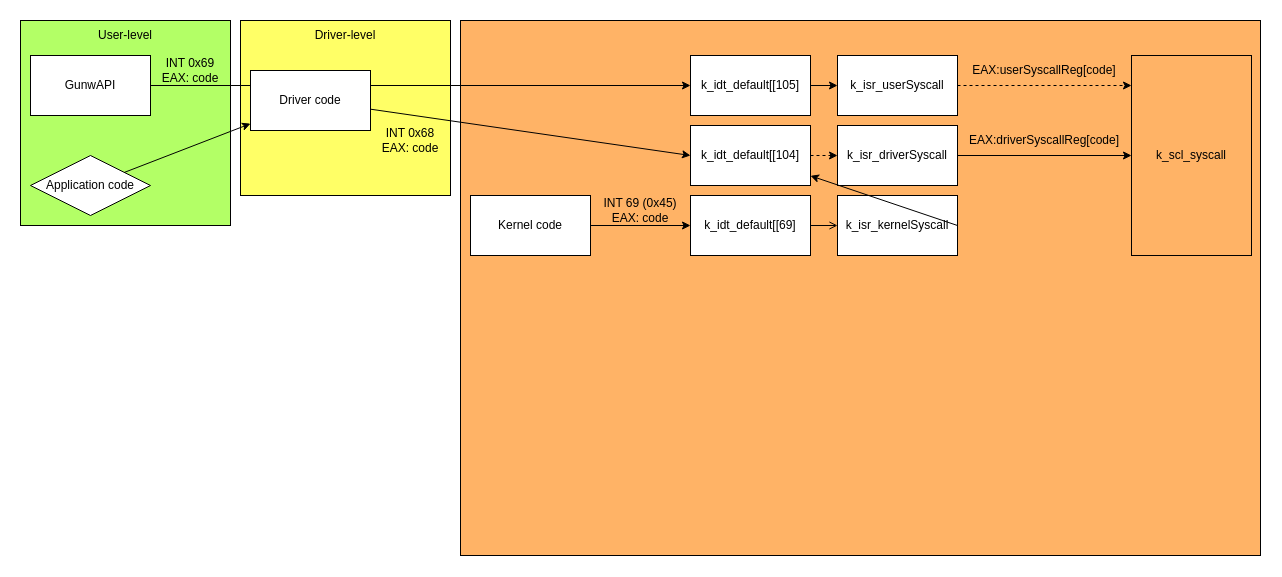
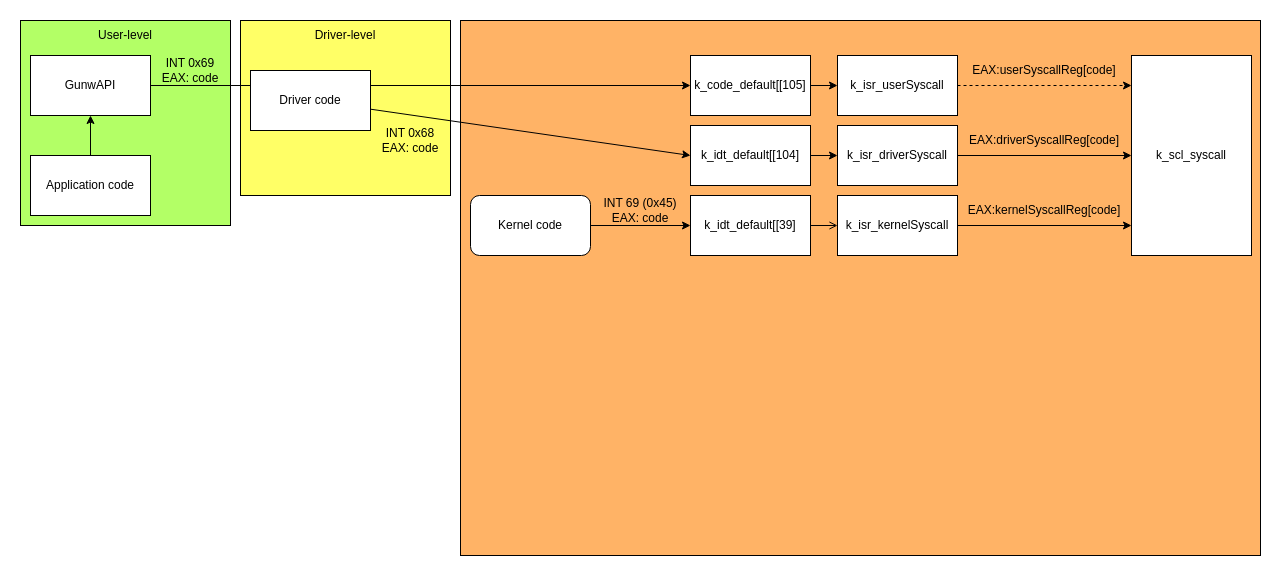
(751, 86) -> (751, 86)
(184, 149) -> (91, 139)
(821, 156) -> (821, 156)
(1192, 156) -> (1192, 156)
(91, 186) -> (91, 186)
(887, 202) -> (1041, 226)
none -> (1044, 211)
(531, 226) -> (531, 226)
(751, 226) -> (751, 226)
